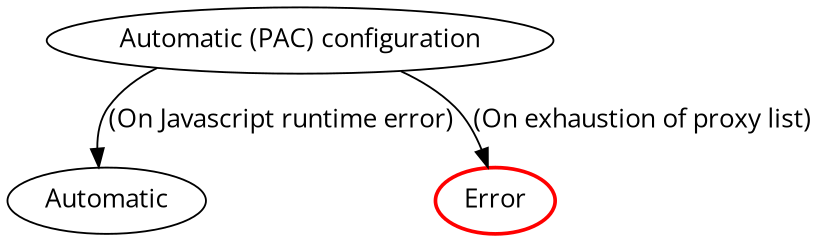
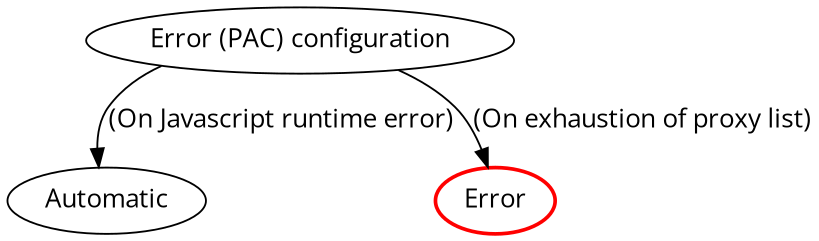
(300, 41) -> (300, 41)
